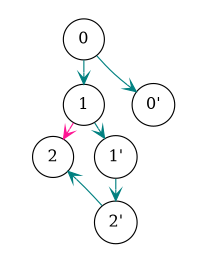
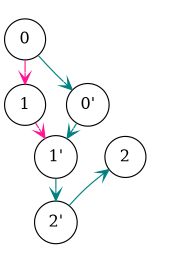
(84, 66) -> (25, 66)
(72, 126) -> none
none -> (75, 126)
(97, 126) -> (37, 125)
